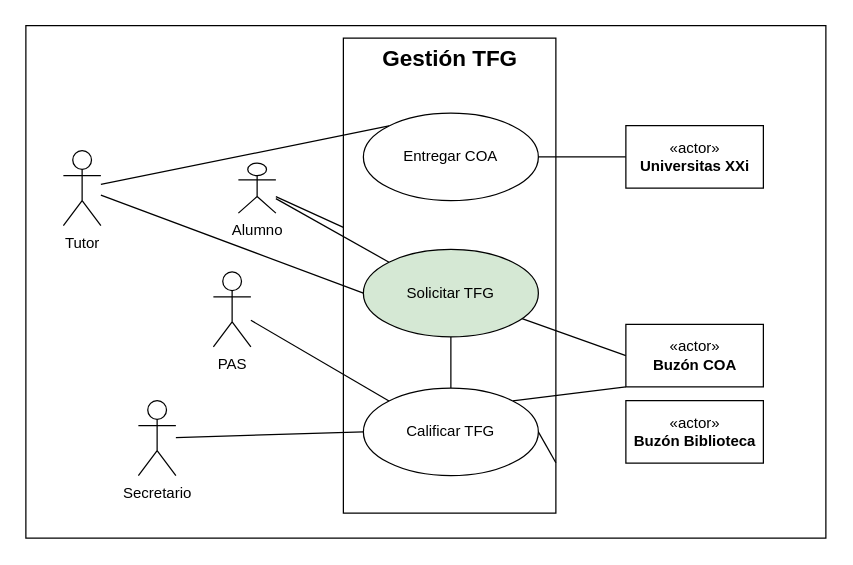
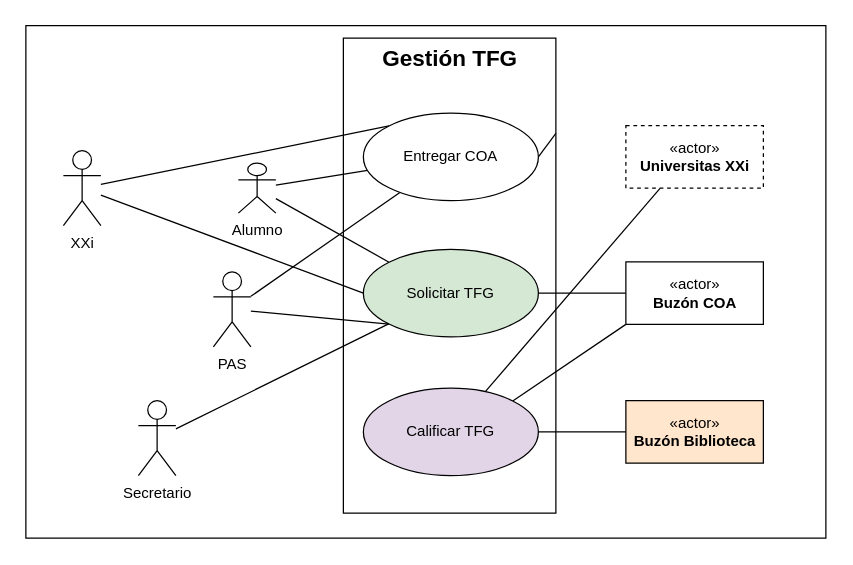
(581, 157) -> (547, 146)
(694, 157) -> (694, 157)
(309, 212) -> (321, 178)
(83, 243) -> (83, 243)
none -> (320, 318)
(694, 356) -> (694, 293)
(319, 360) -> (325, 245)
(451, 363) -> (573, 290)
(451, 432) -> (451, 432)
(694, 432) -> (694, 432)
(269, 435) -> (280, 377)
(547, 447) -> (581, 432)
